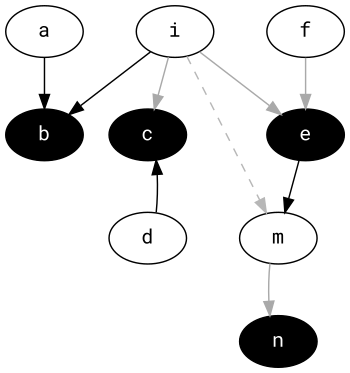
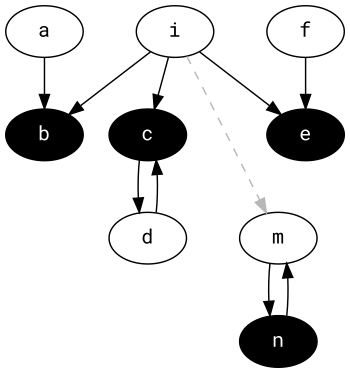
(163, 76) -> (163, 76)
(306, 76) -> (306, 76)
(235, 79) -> (235, 79)
none -> (138, 179)
(294, 180) -> (288, 297)
(269, 282) -> (269, 282)
